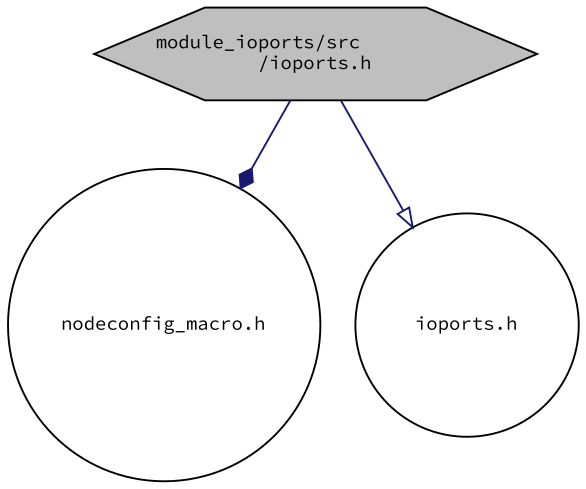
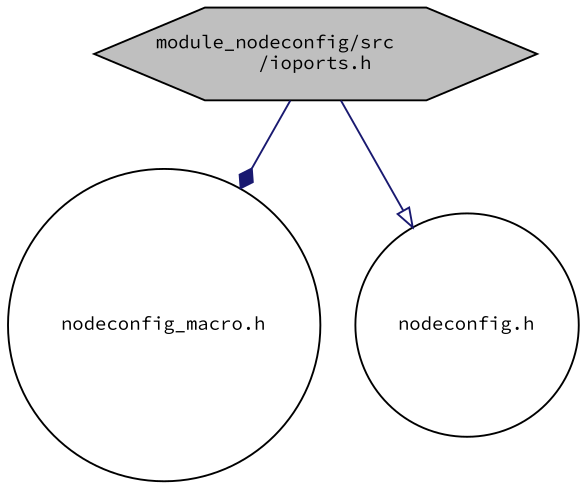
(316, 54) -> (316, 54)
(467, 325) -> (467, 325)
